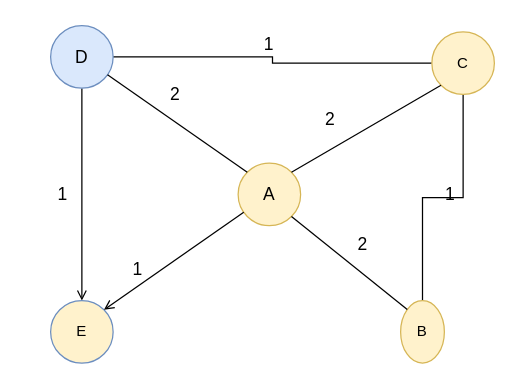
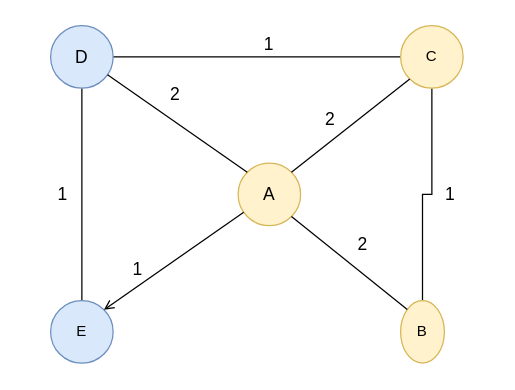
(463, 63) -> (432, 57)
(82, 294) -> (82, 295)
(82, 332) -> (82, 332)
